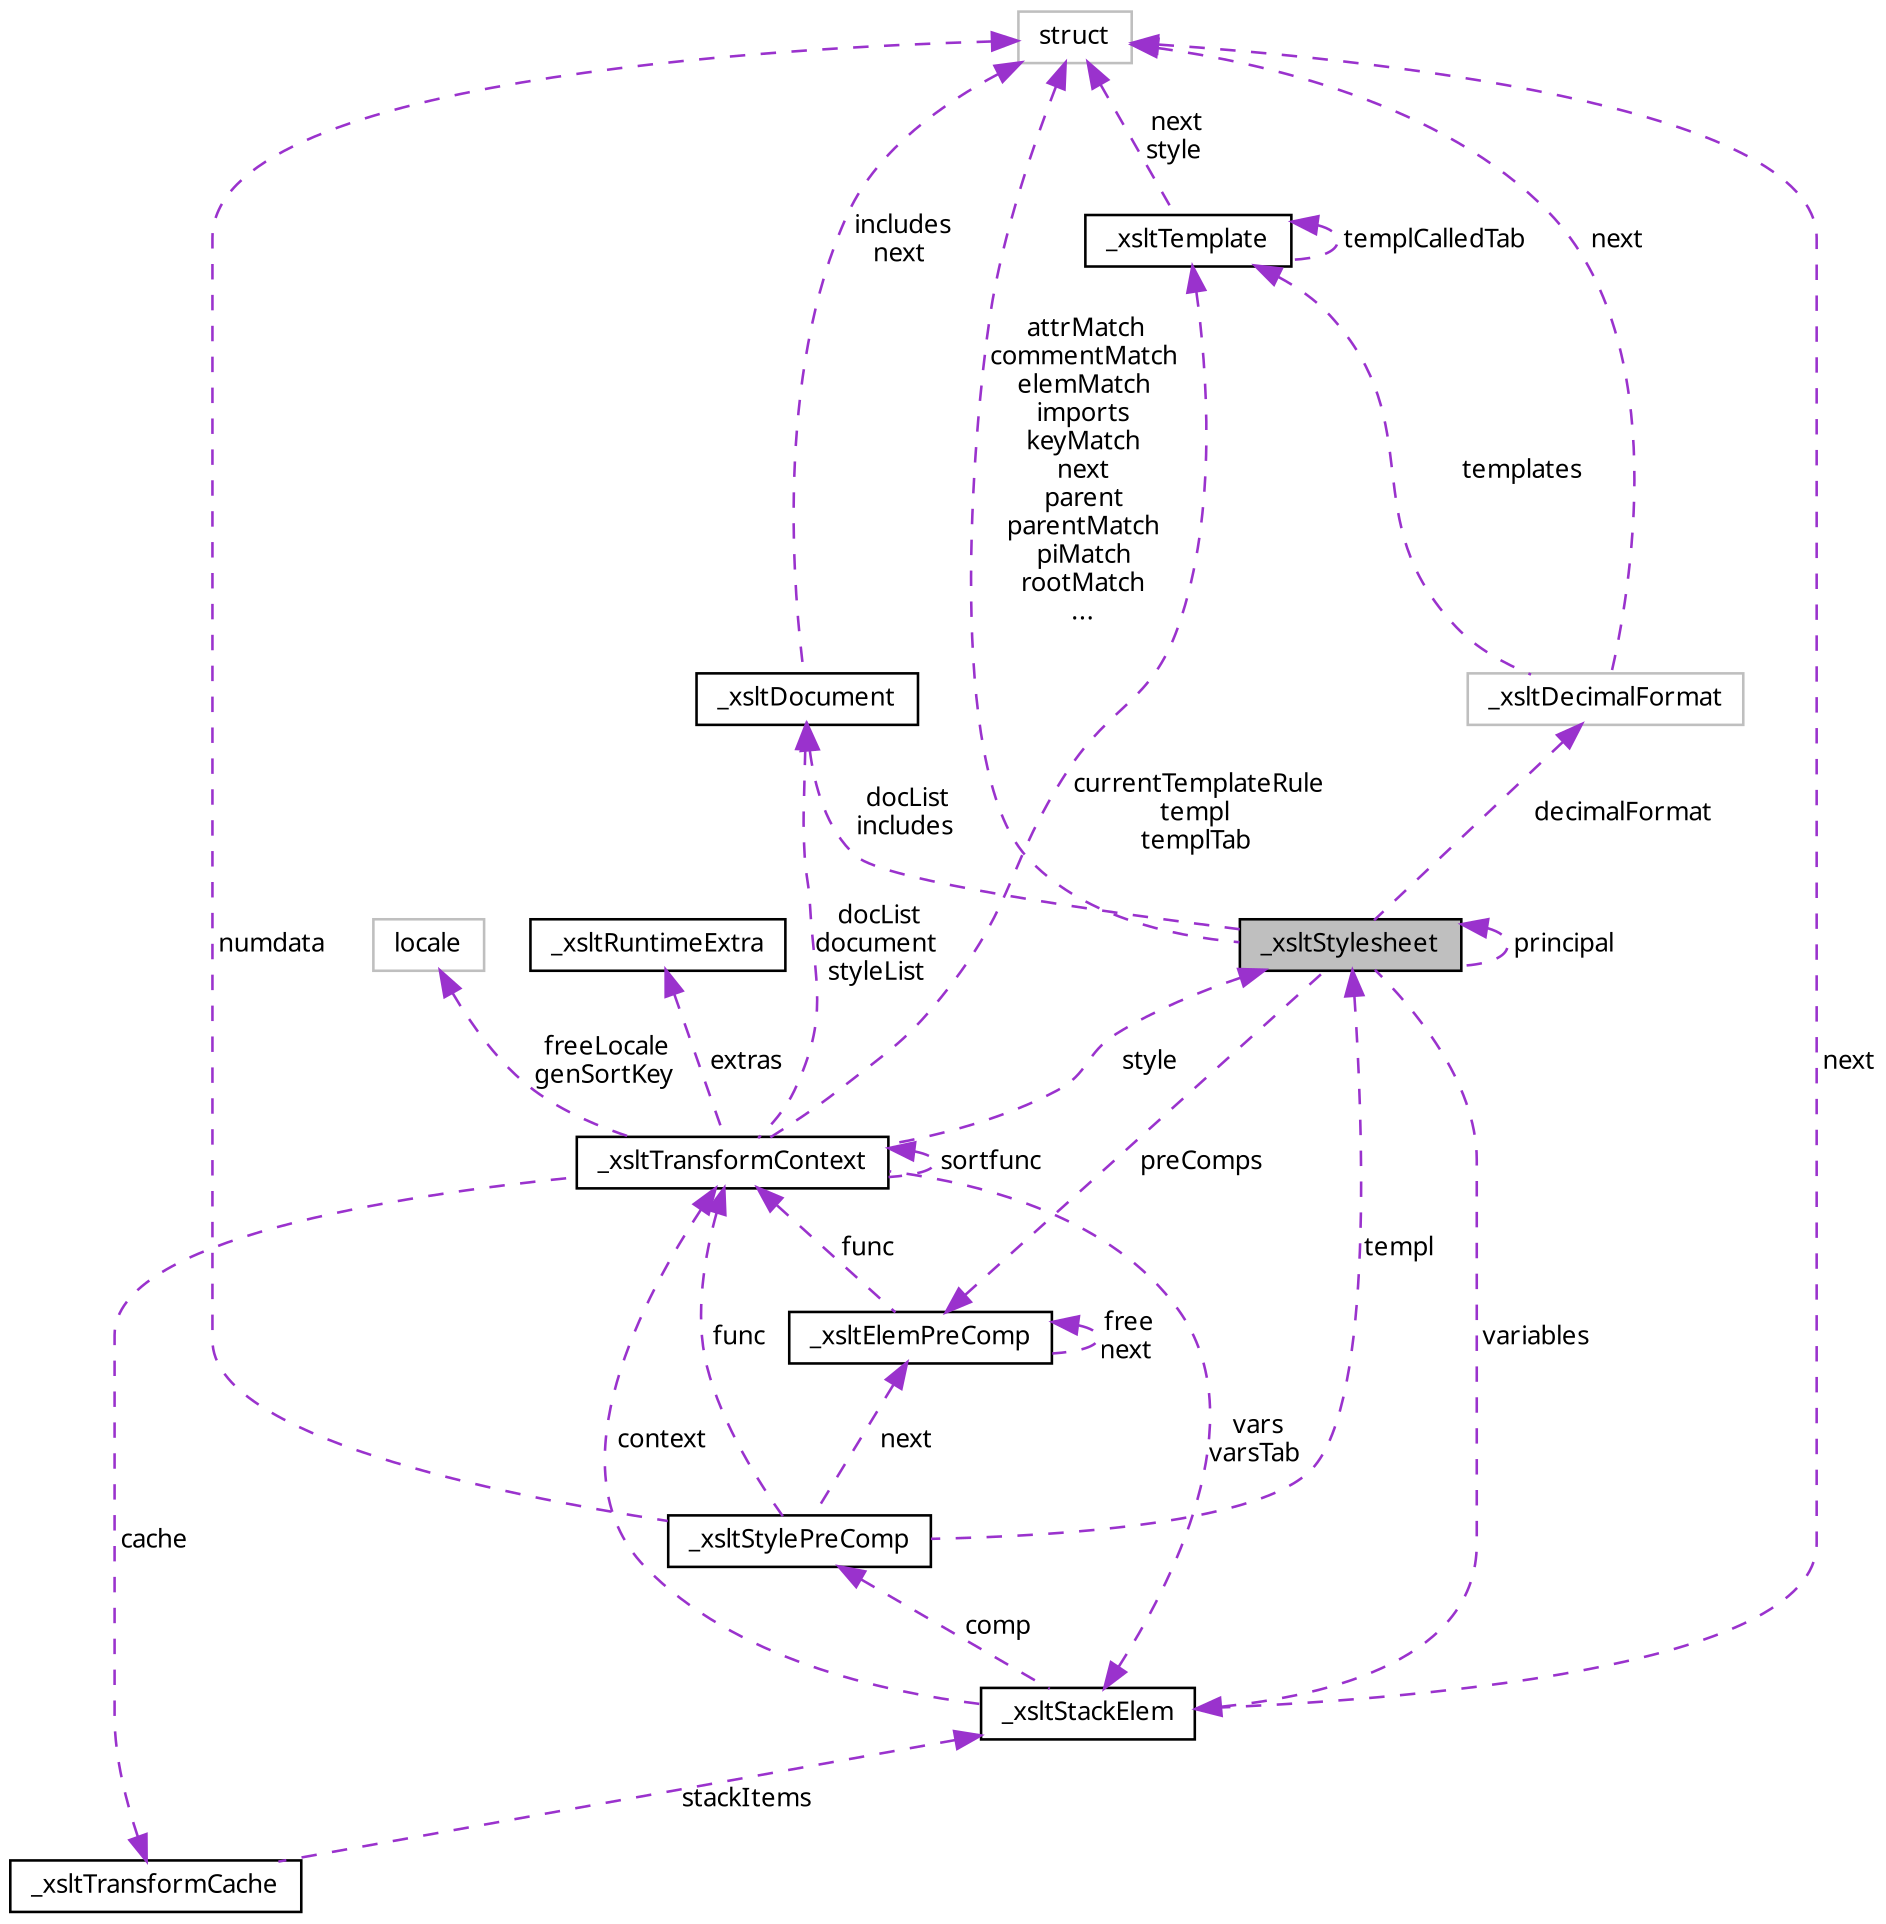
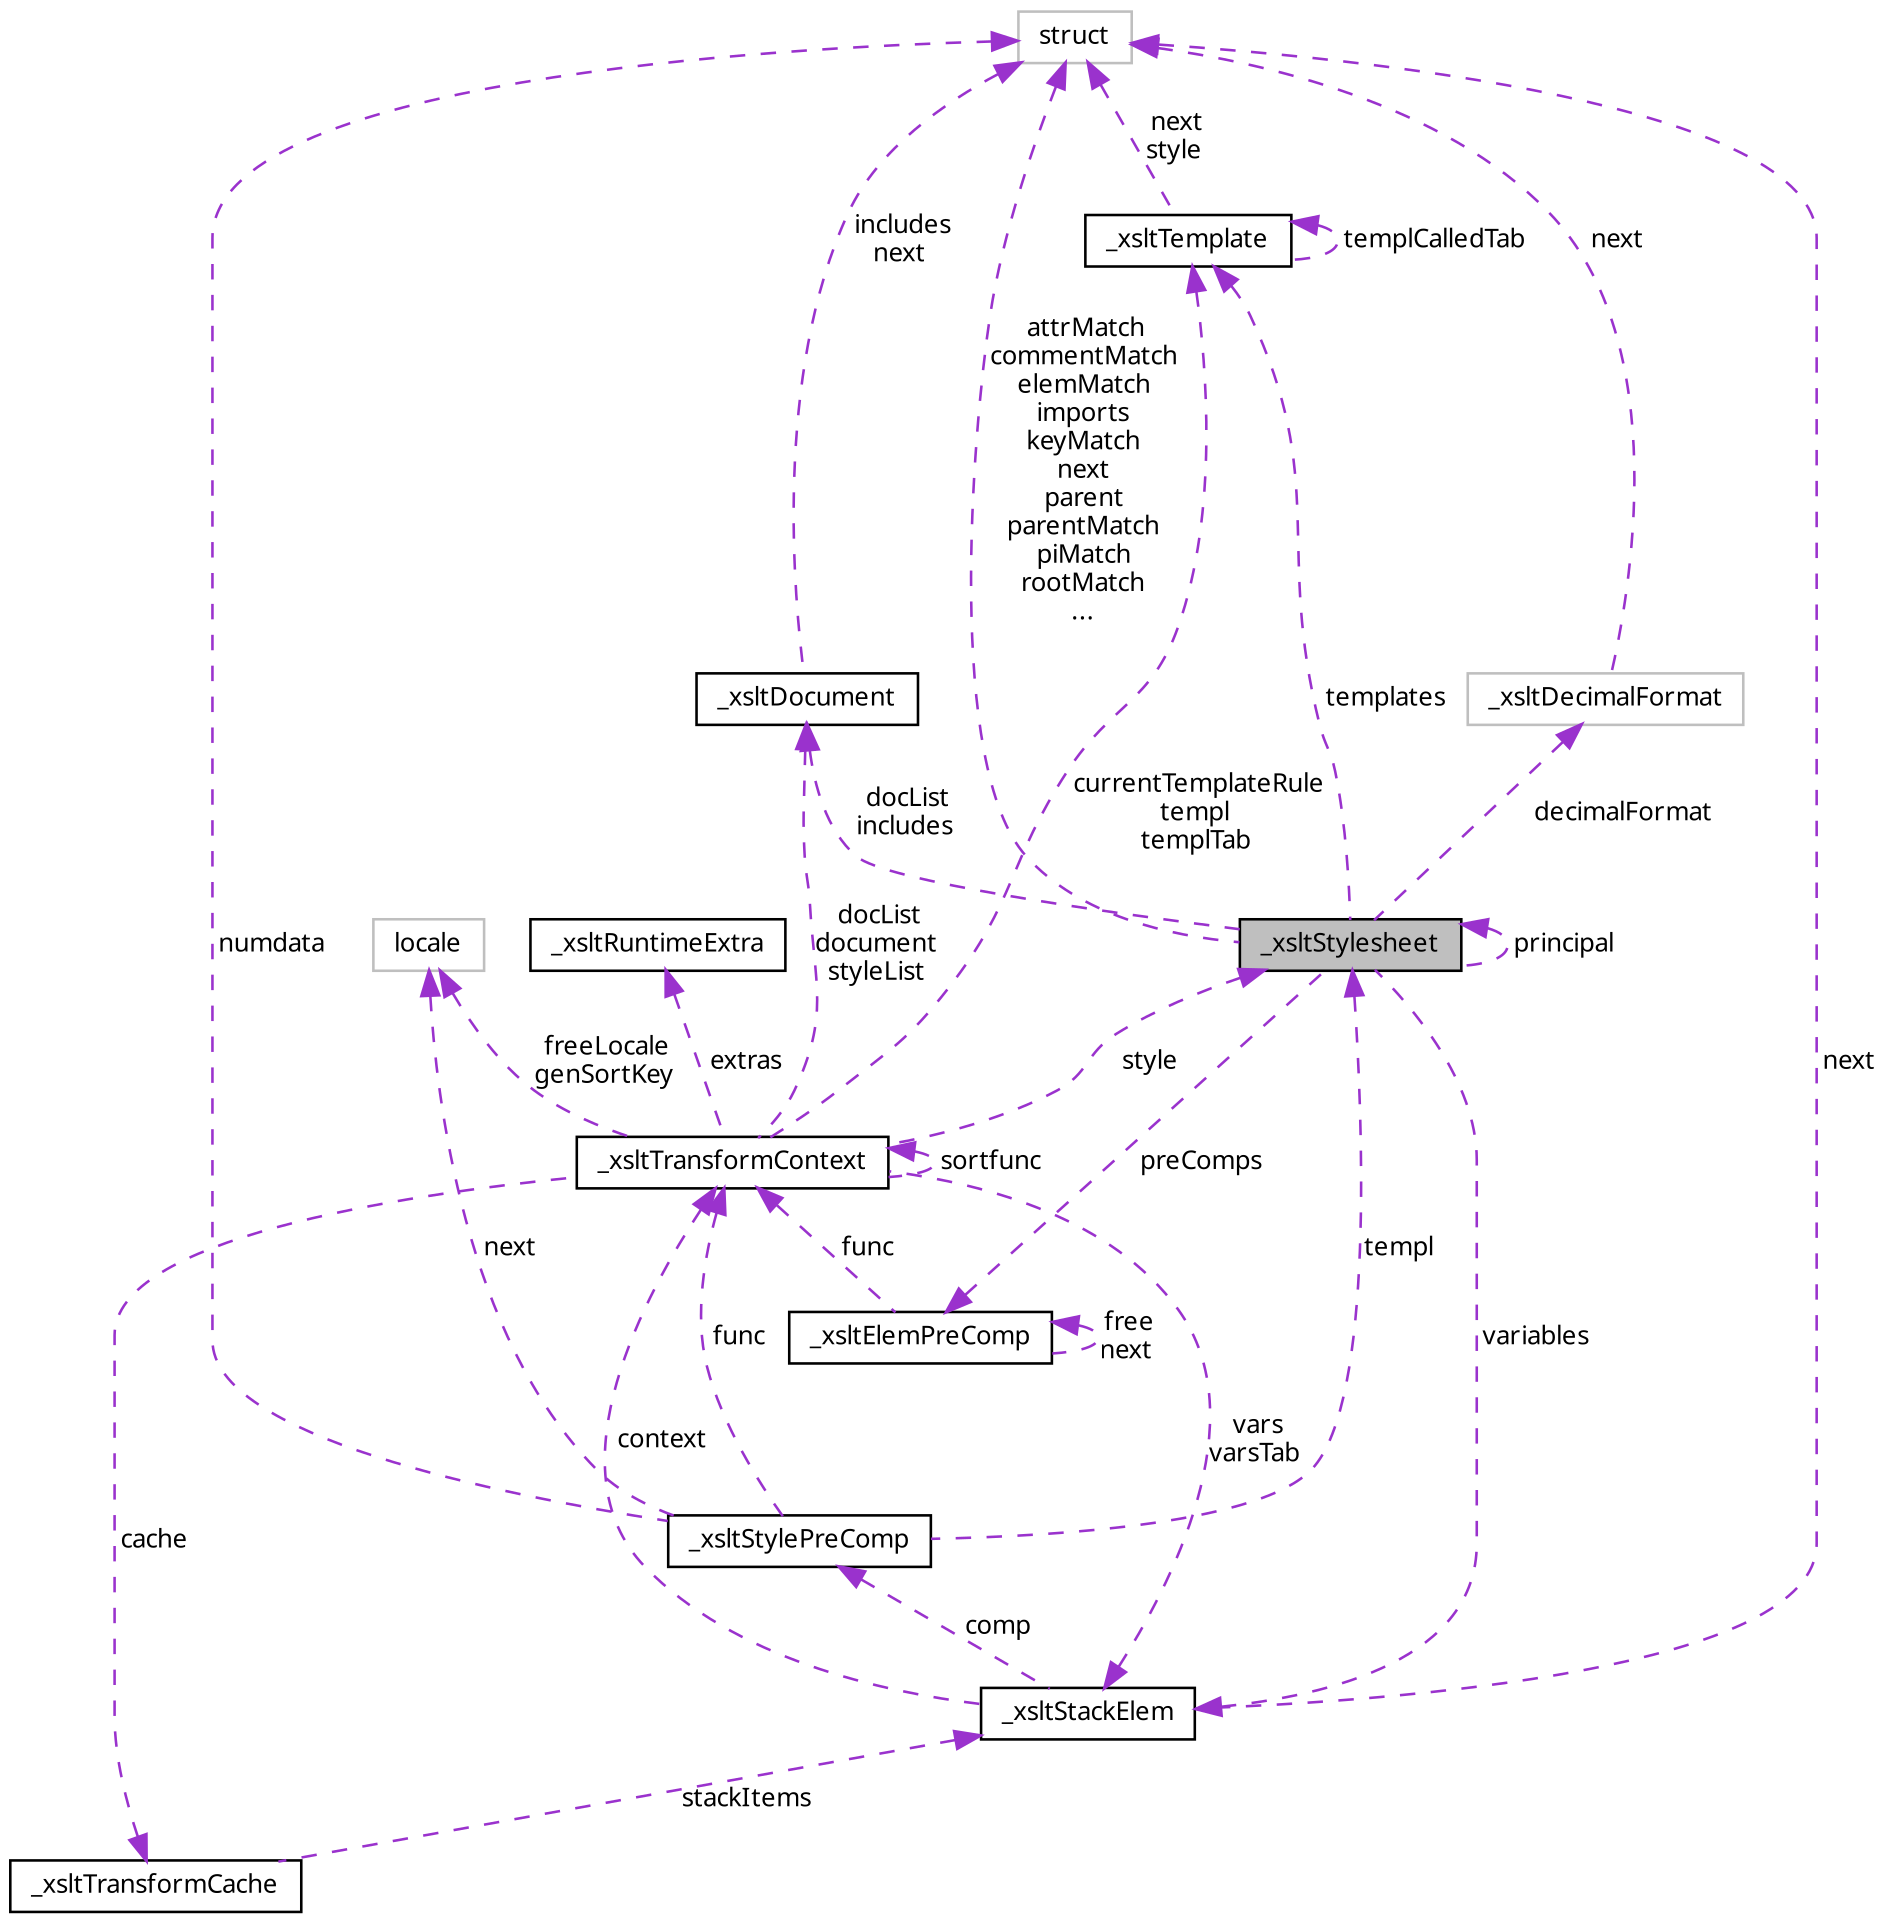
(1394, 484) -> (1301, 599)
(853, 1450) -> (489, 1292)
